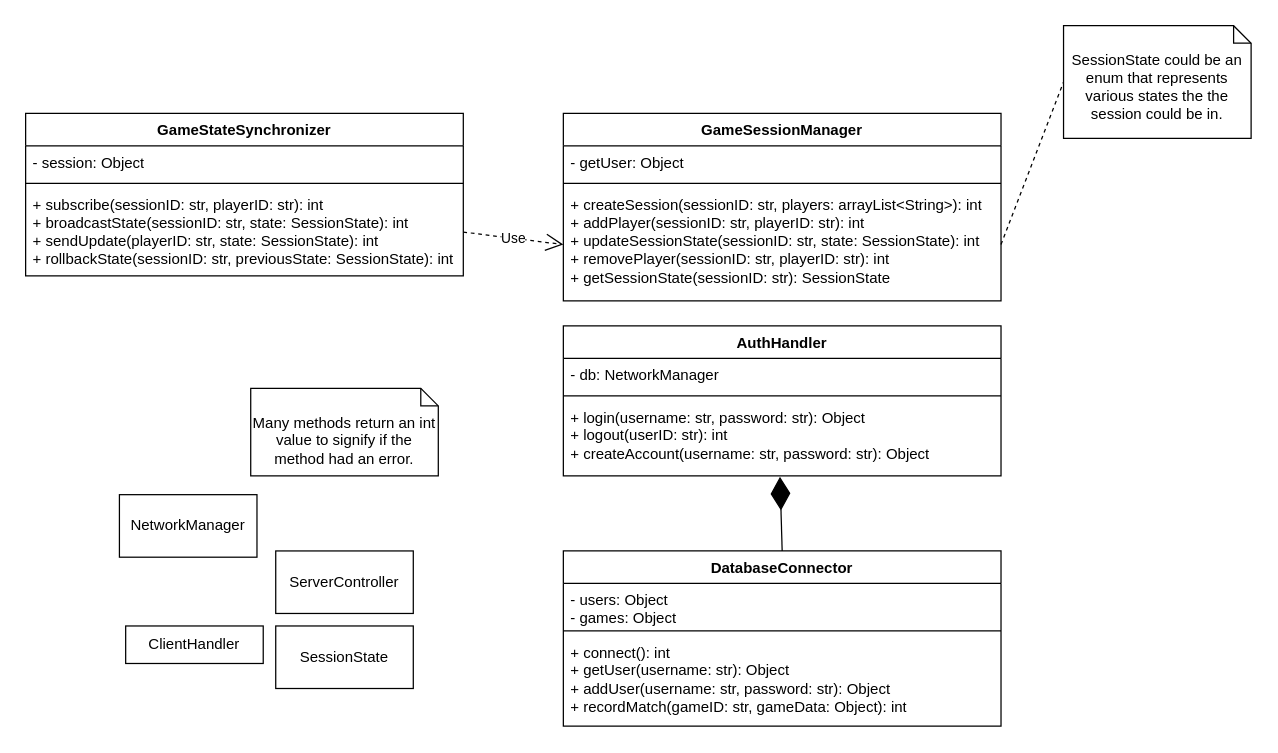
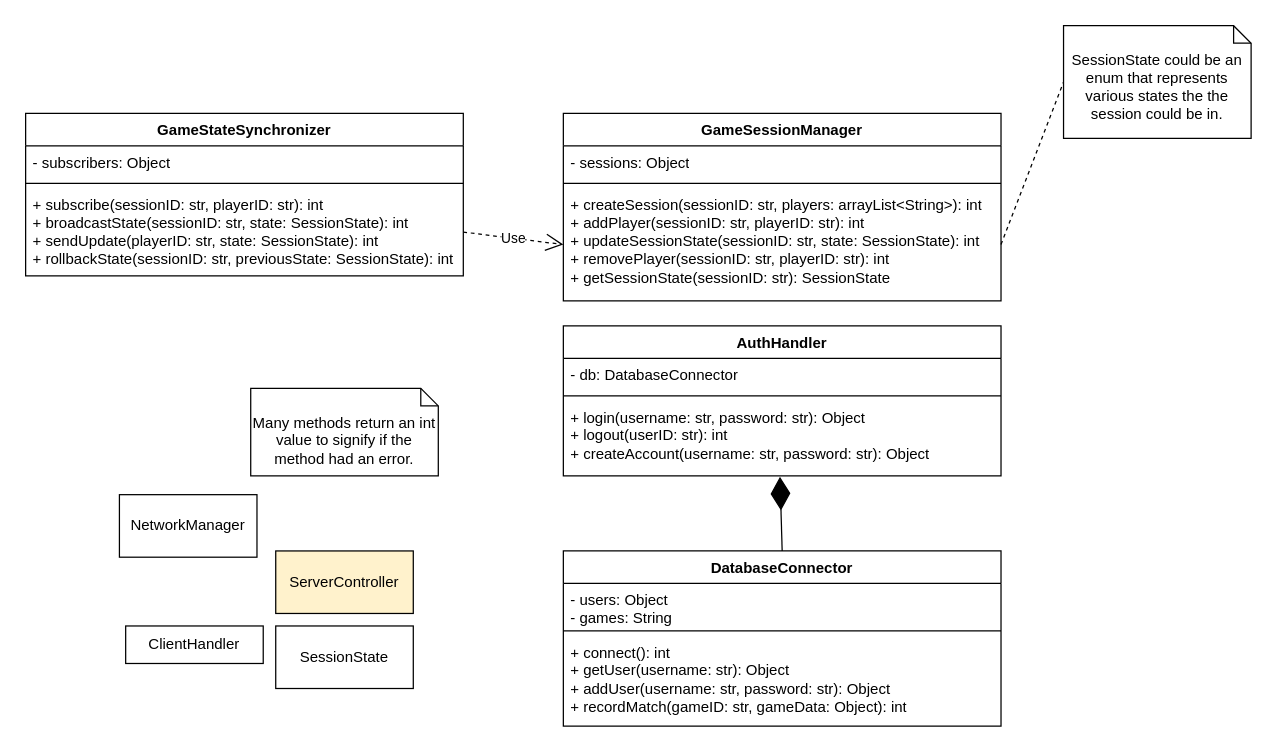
(97, 163) -> (114, 163)
(636, 163) -> (638, 163)
(649, 376) -> (661, 376)
(344, 582) -> (344, 582)
(628, 610) -> (628, 610)
